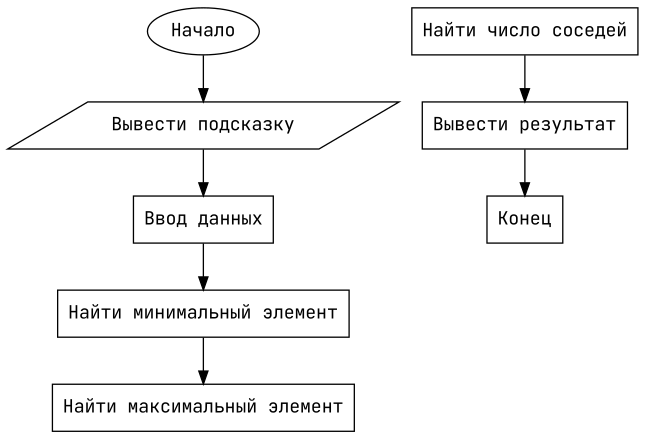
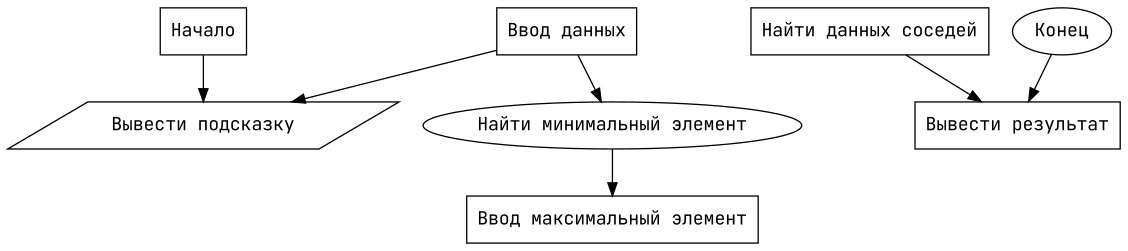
(203, 31) -> (203, 31)
(525, 31) -> (870, 31)
(203, 166) -> (401, 74)
(525, 166) -> (1043, 72)
(525, 220) -> (1062, 31)
(203, 314) -> (612, 125)
(203, 408) -> (612, 220)
